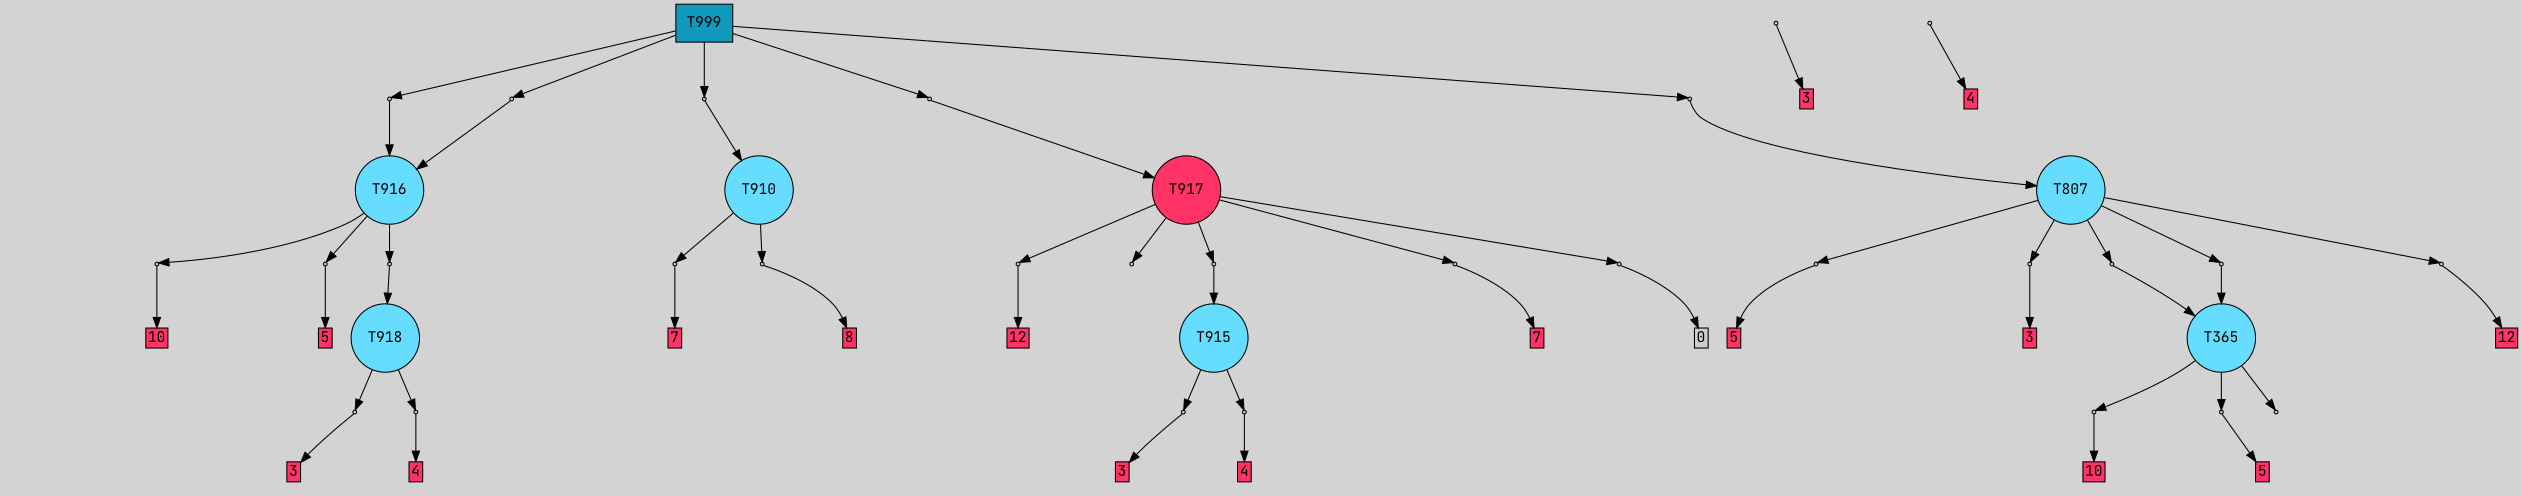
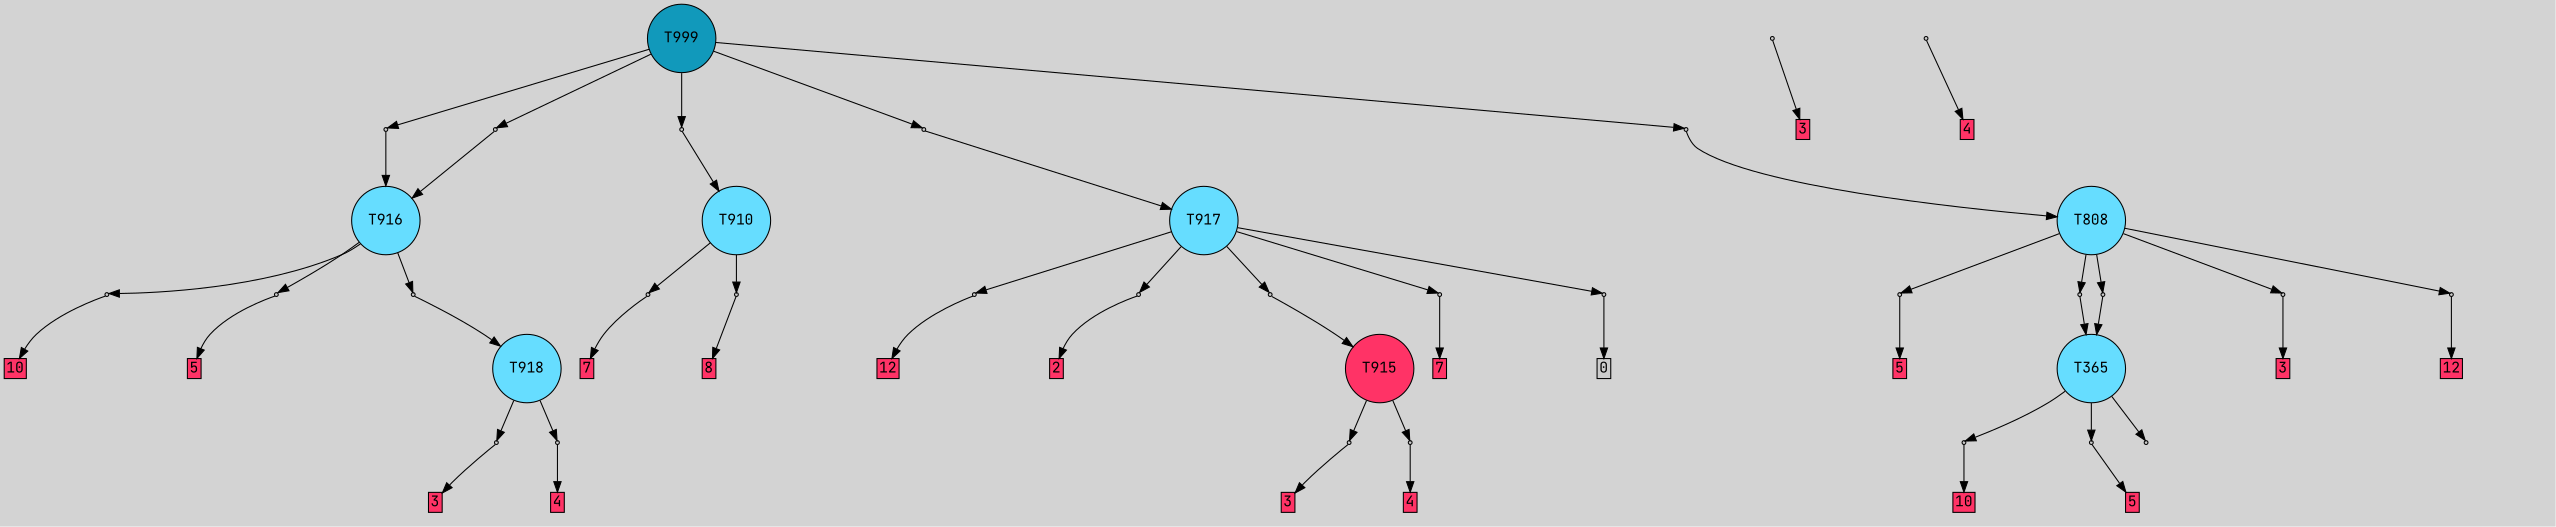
(704, 23) -> (682, 38)
(1186, 190) -> (1204, 221)
(2071, 190) -> (2091, 221)
(1214, 338) -> (1380, 369)
none -> (1056, 369)
